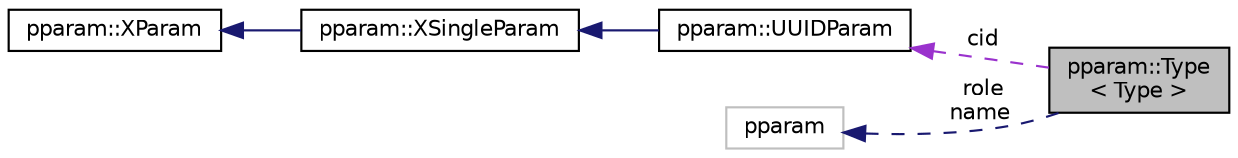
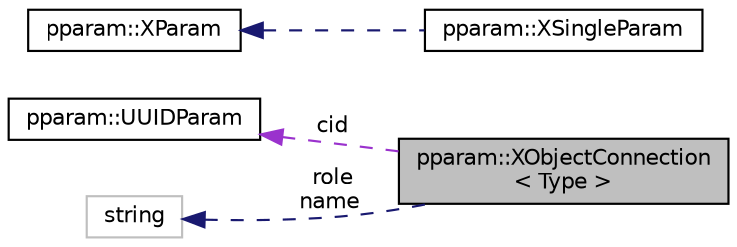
(272, 30) -> (344, 30)
(631, 30) -> none
(1139, 80) -> (564, 171)
(785, 128) -> (134, 217)
